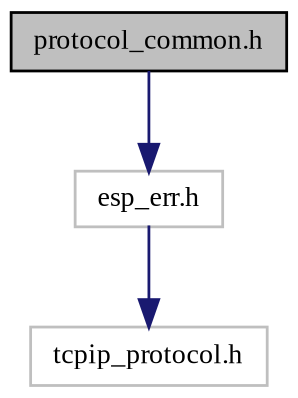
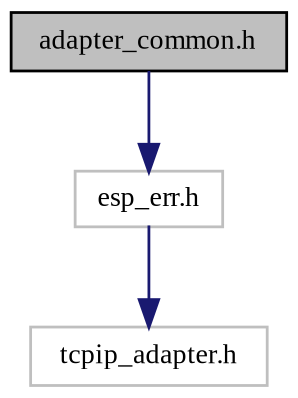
(149, 42) -> (149, 42)
(149, 356) -> (149, 356)
